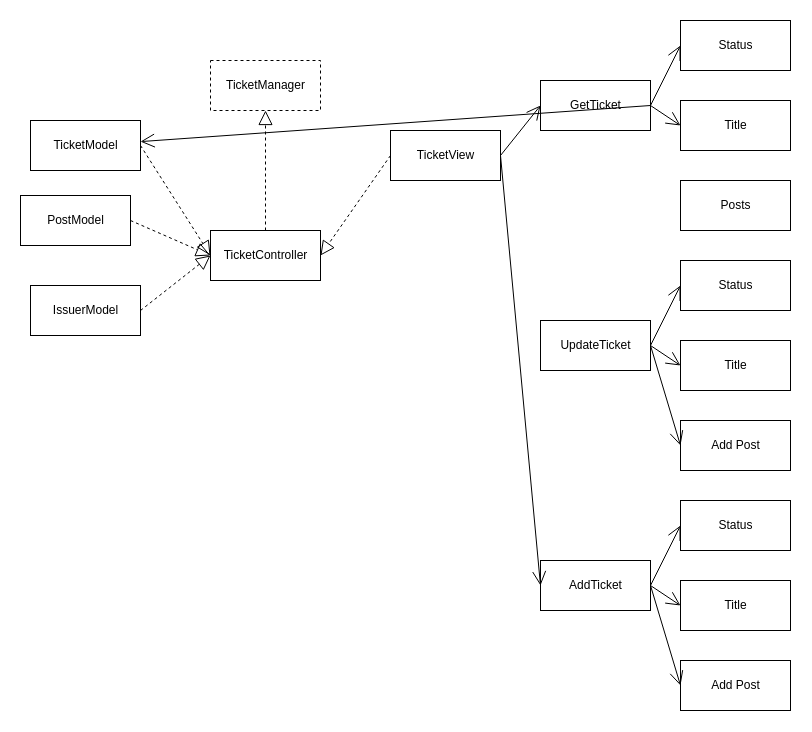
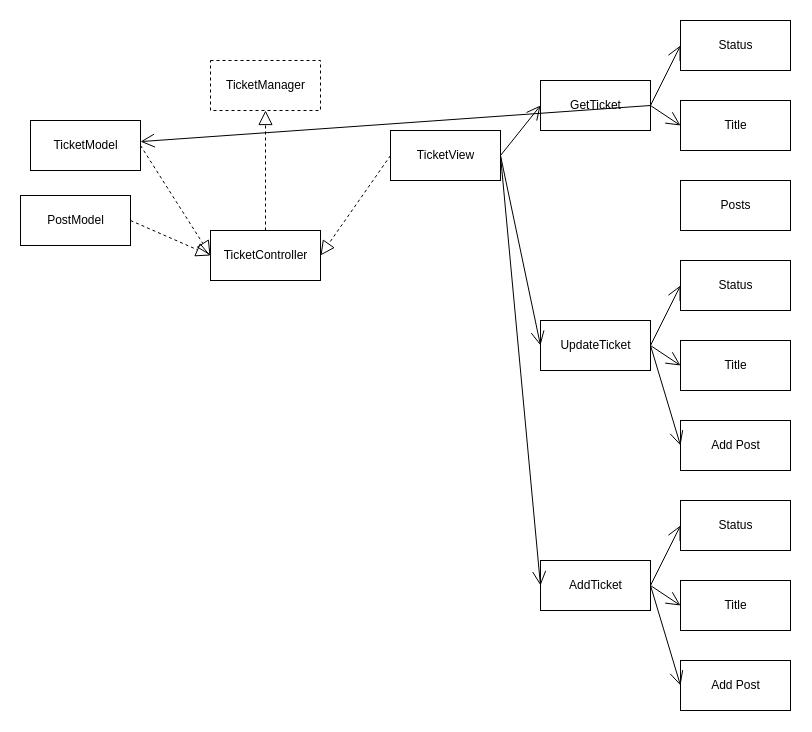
none -> (521, 252)
(170, 287) -> none
(86, 311) -> none
